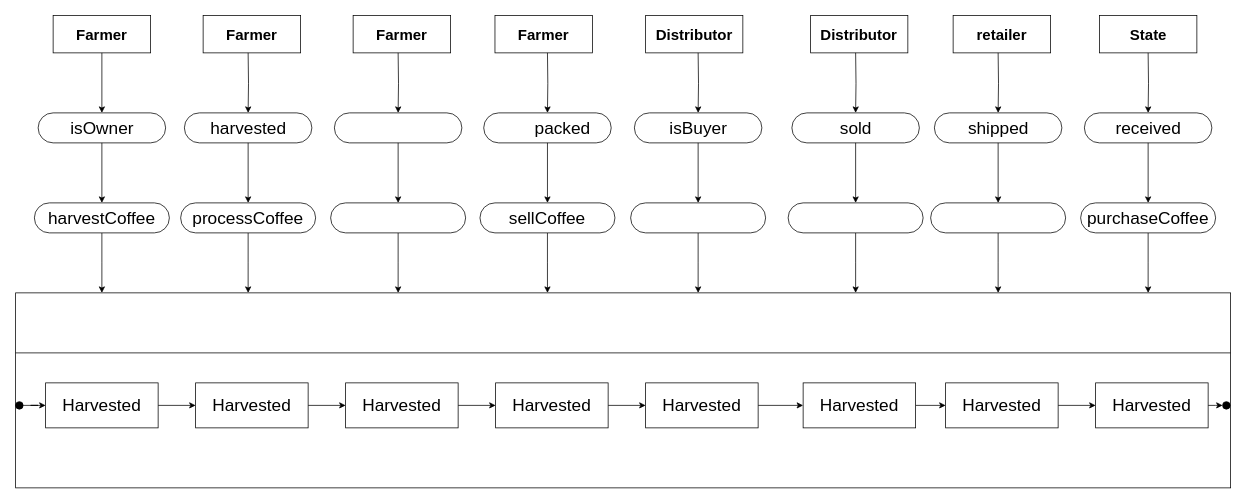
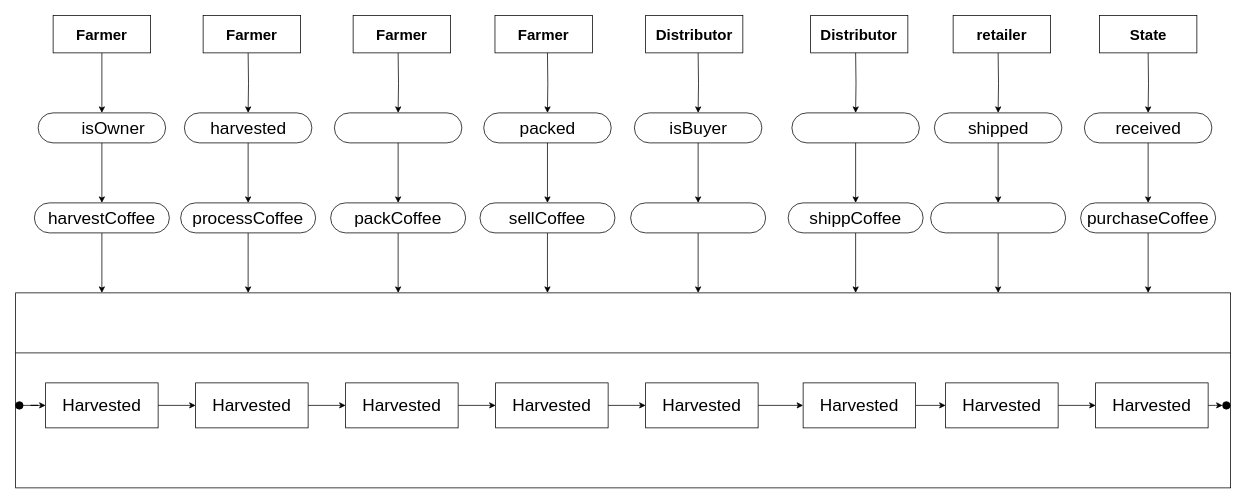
(102, 128) -> (113, 128)
(562, 128) -> (547, 128)
(855, 128) -> none
none -> (398, 218)
none -> (855, 218)
